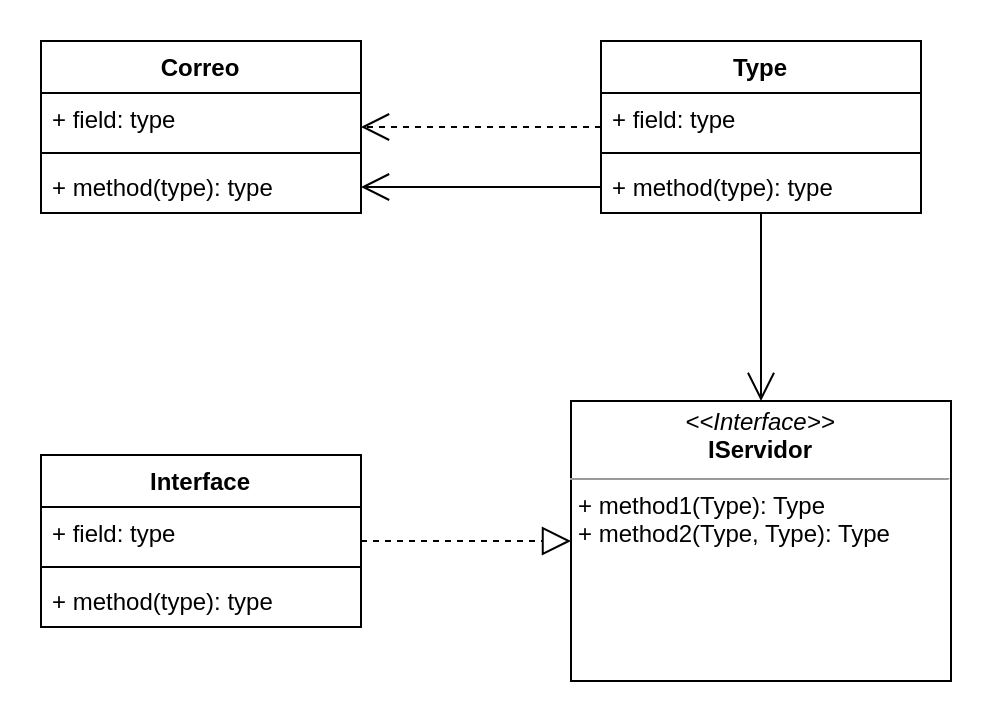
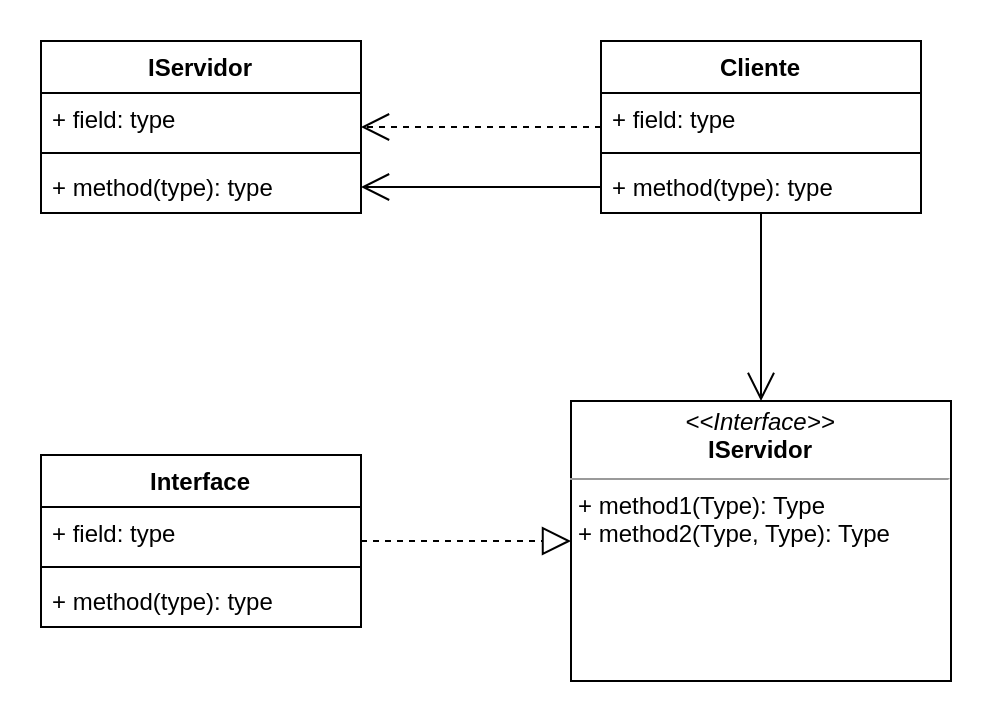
(200, 68) -> (200, 68)
(760, 68) -> (760, 68)
